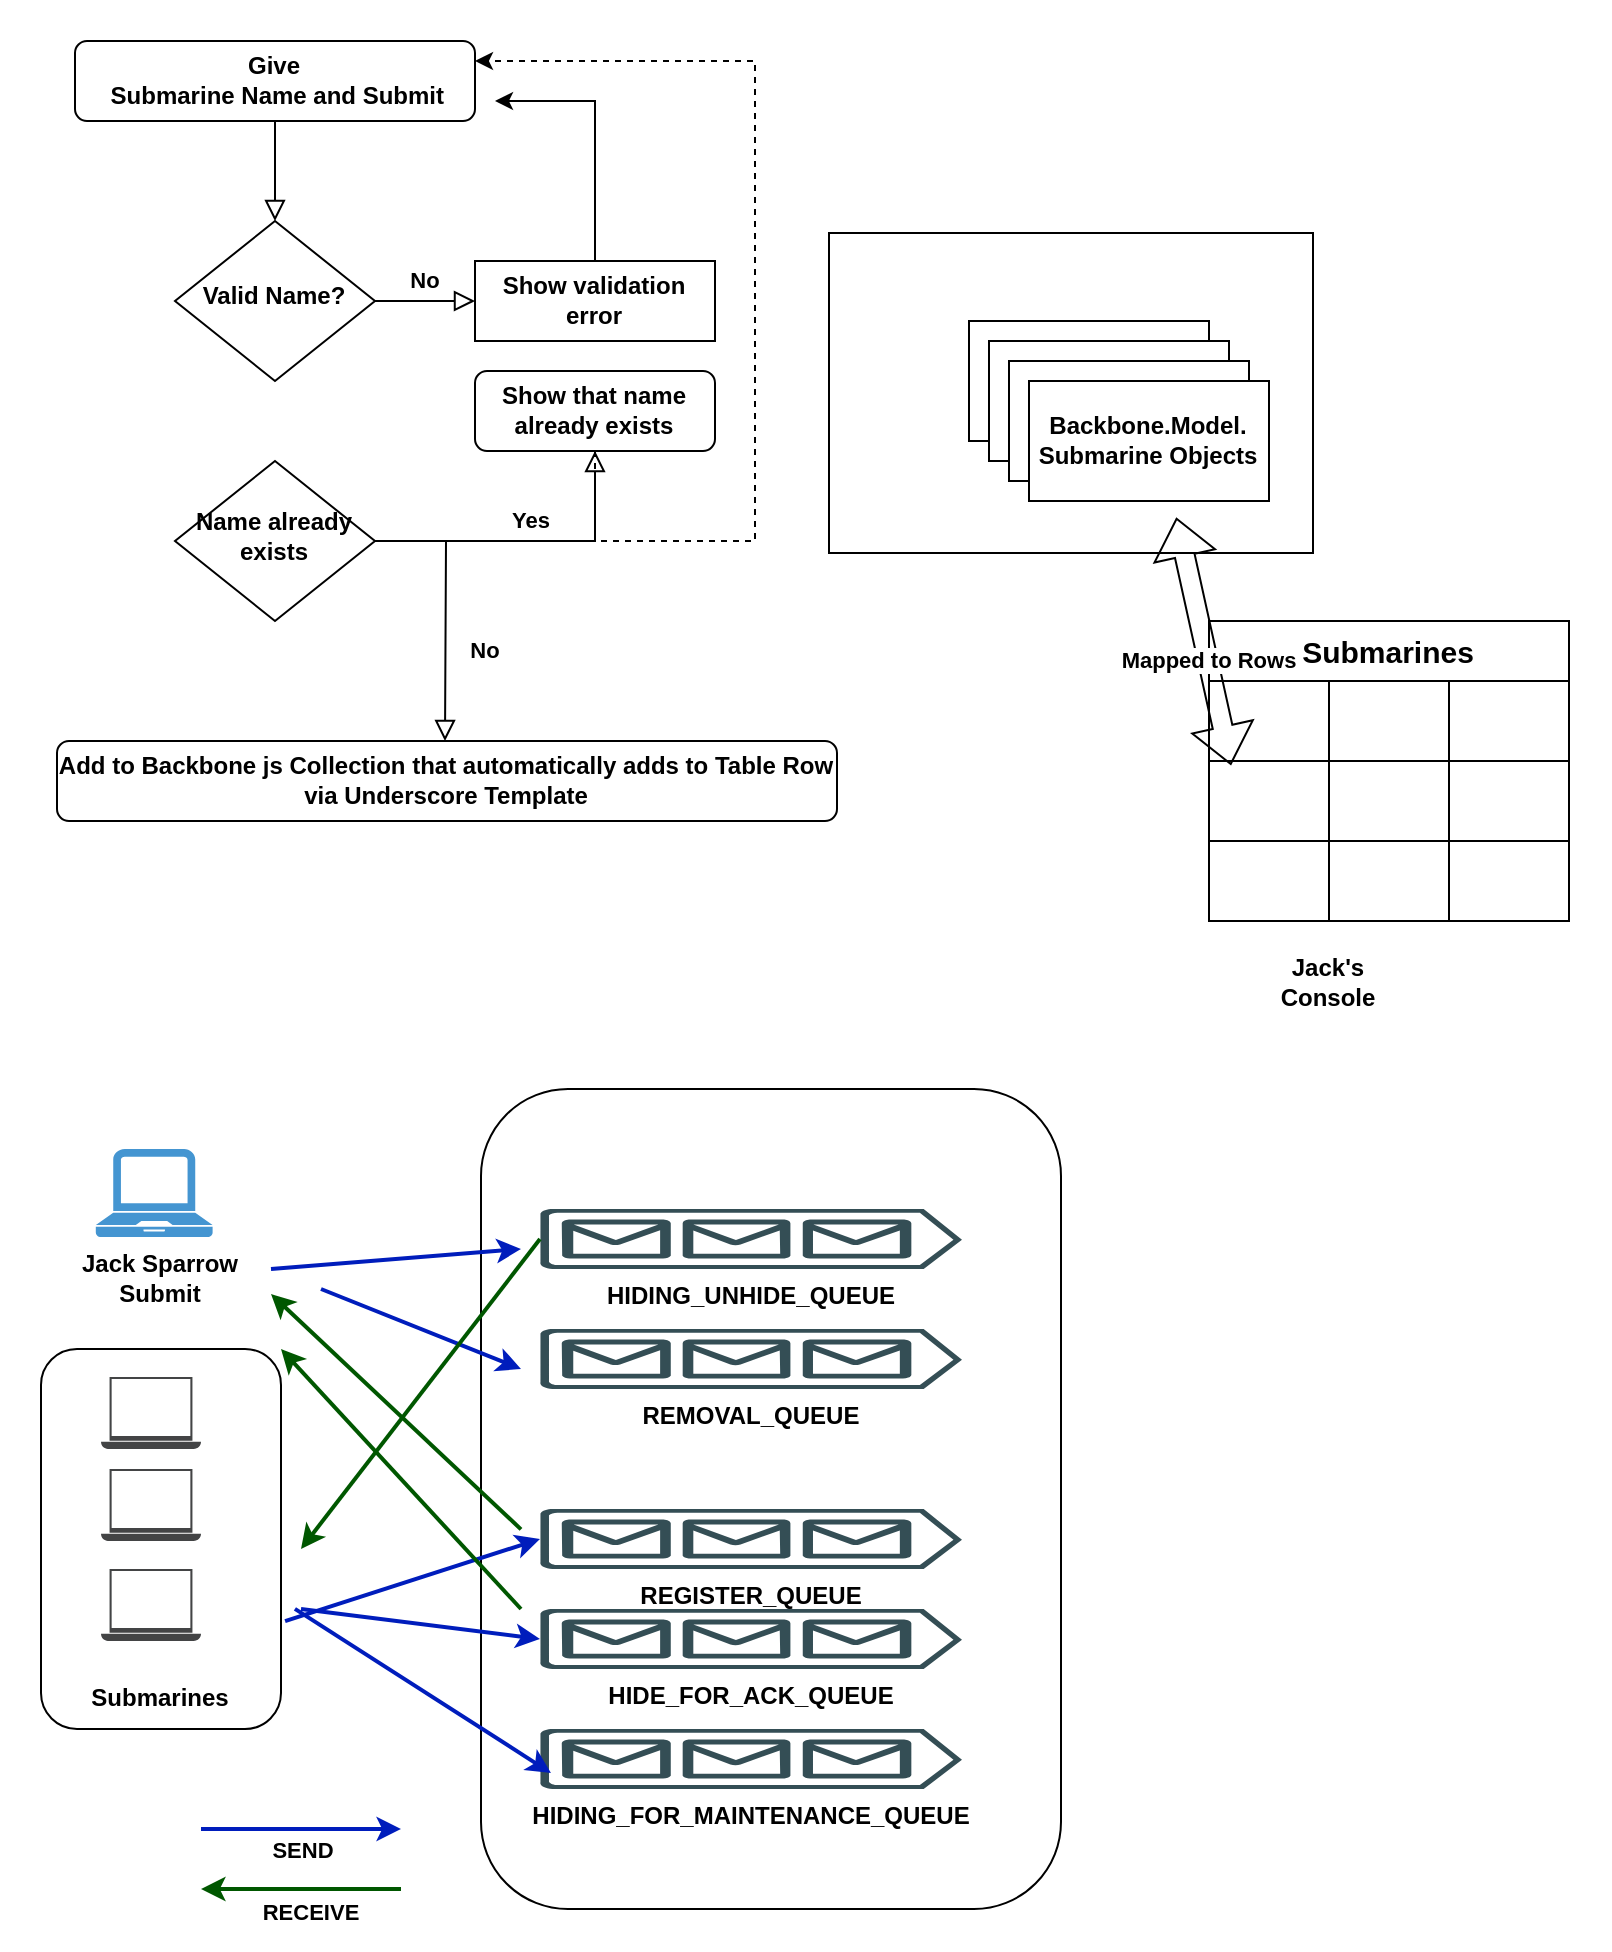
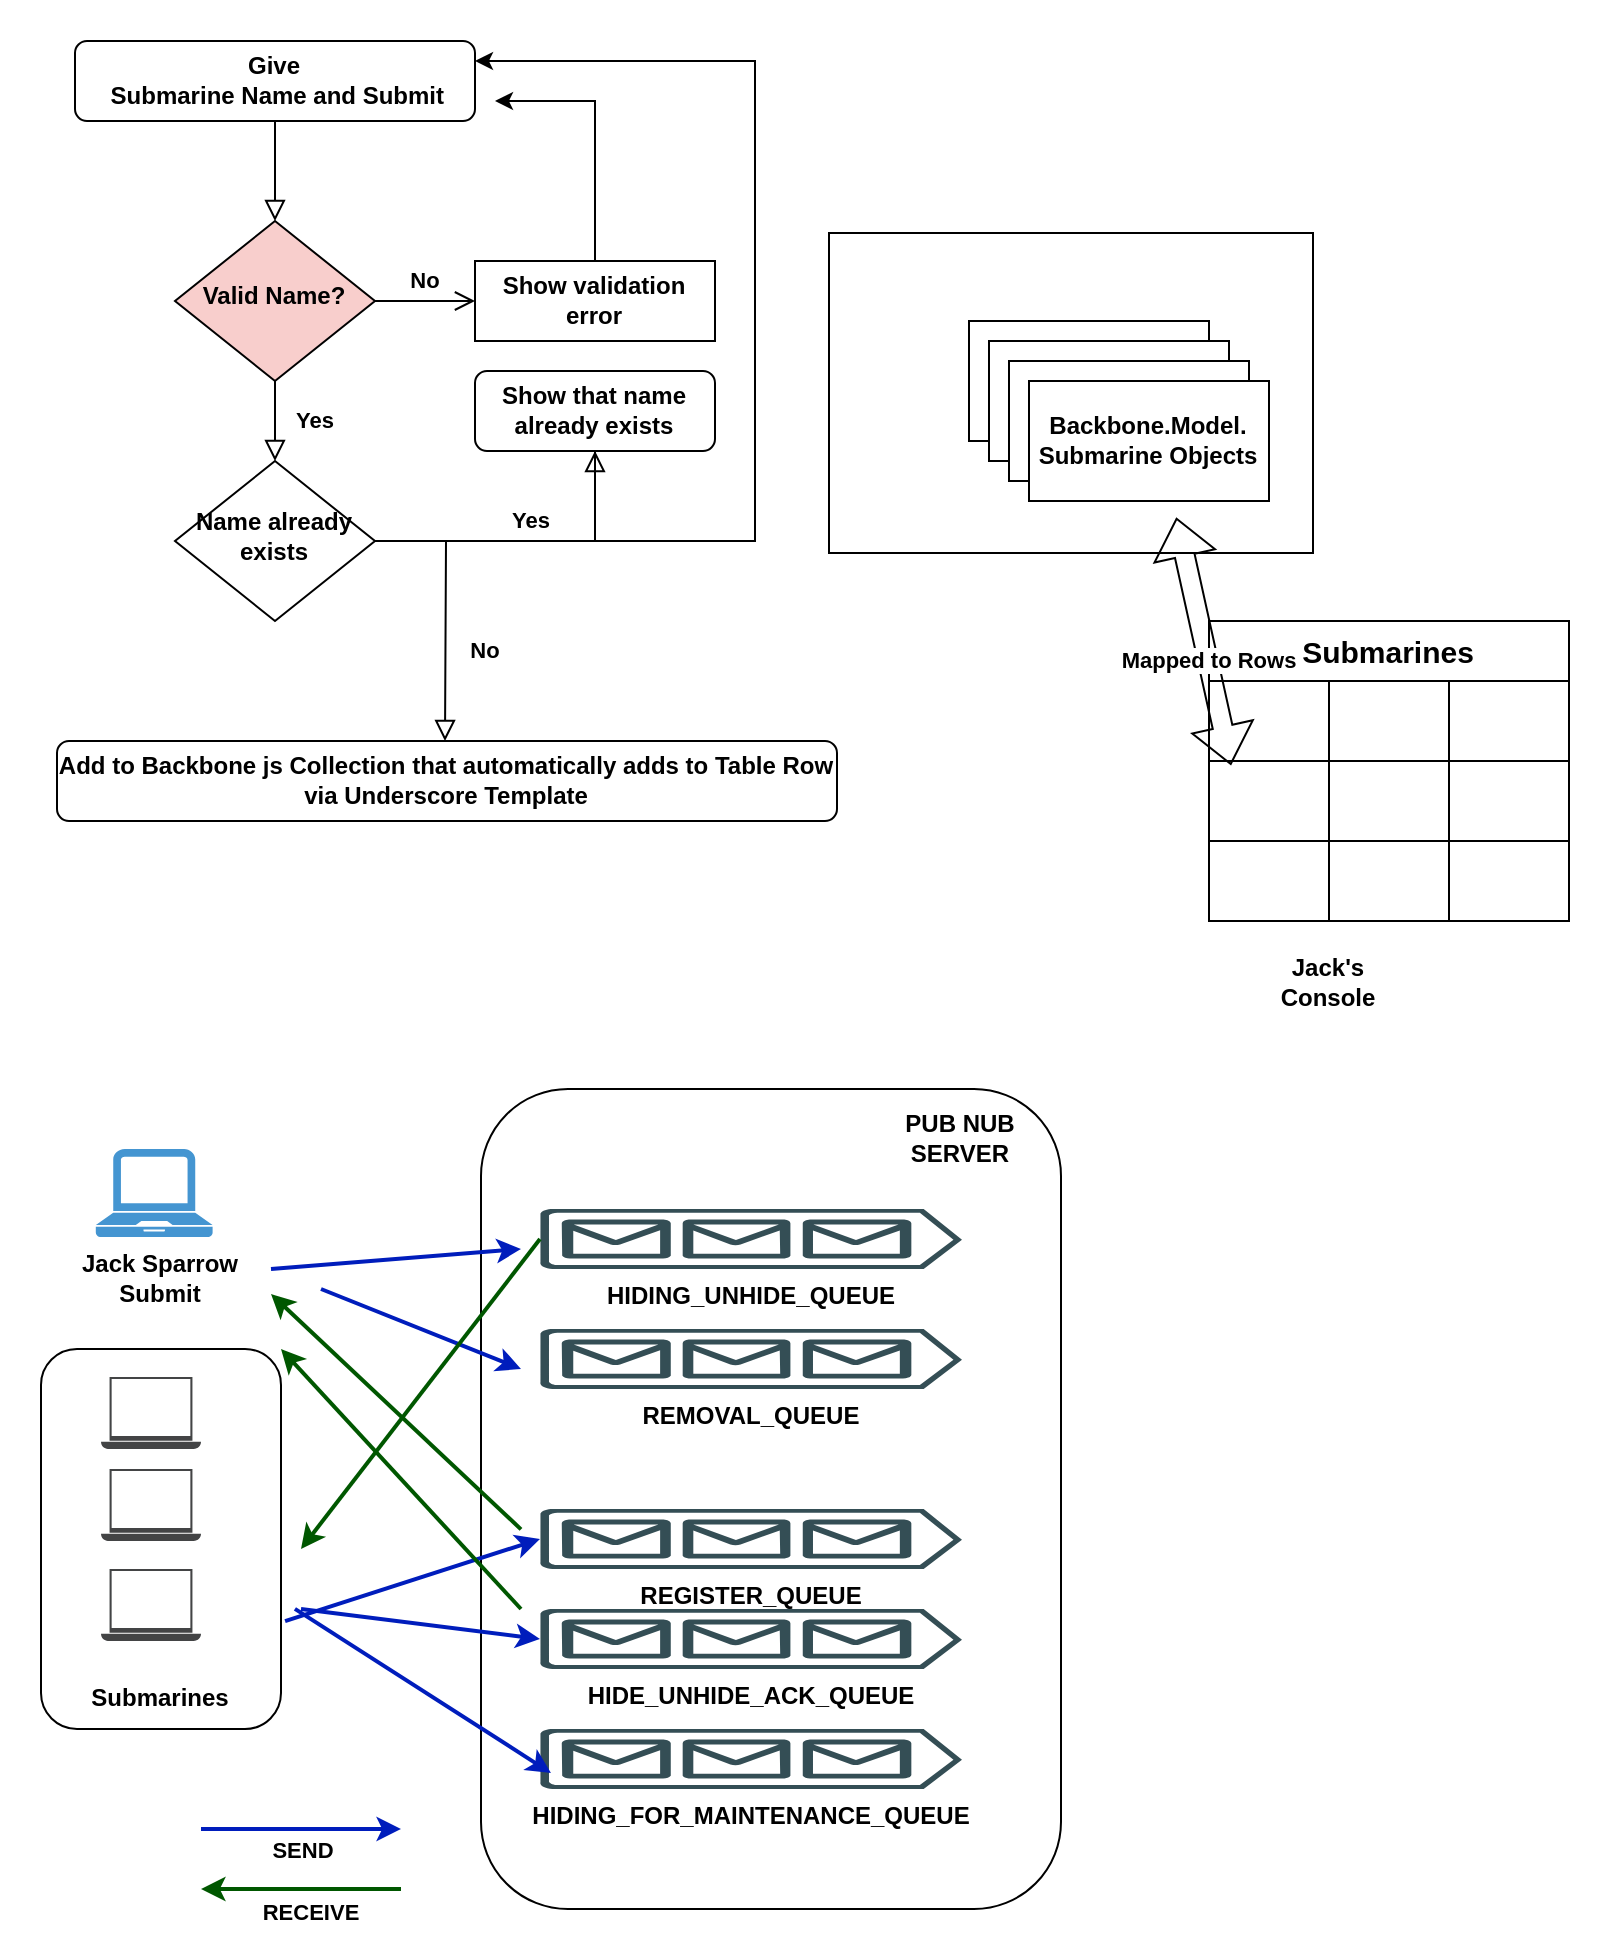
(755, 246) -> (755, 246)
(275, 301) -> (275, 301)
(453, 301) -> (460, 301)
none -> (275, 410)
none -> (961, 1139)
(752, 1697) -> (752, 1697)
